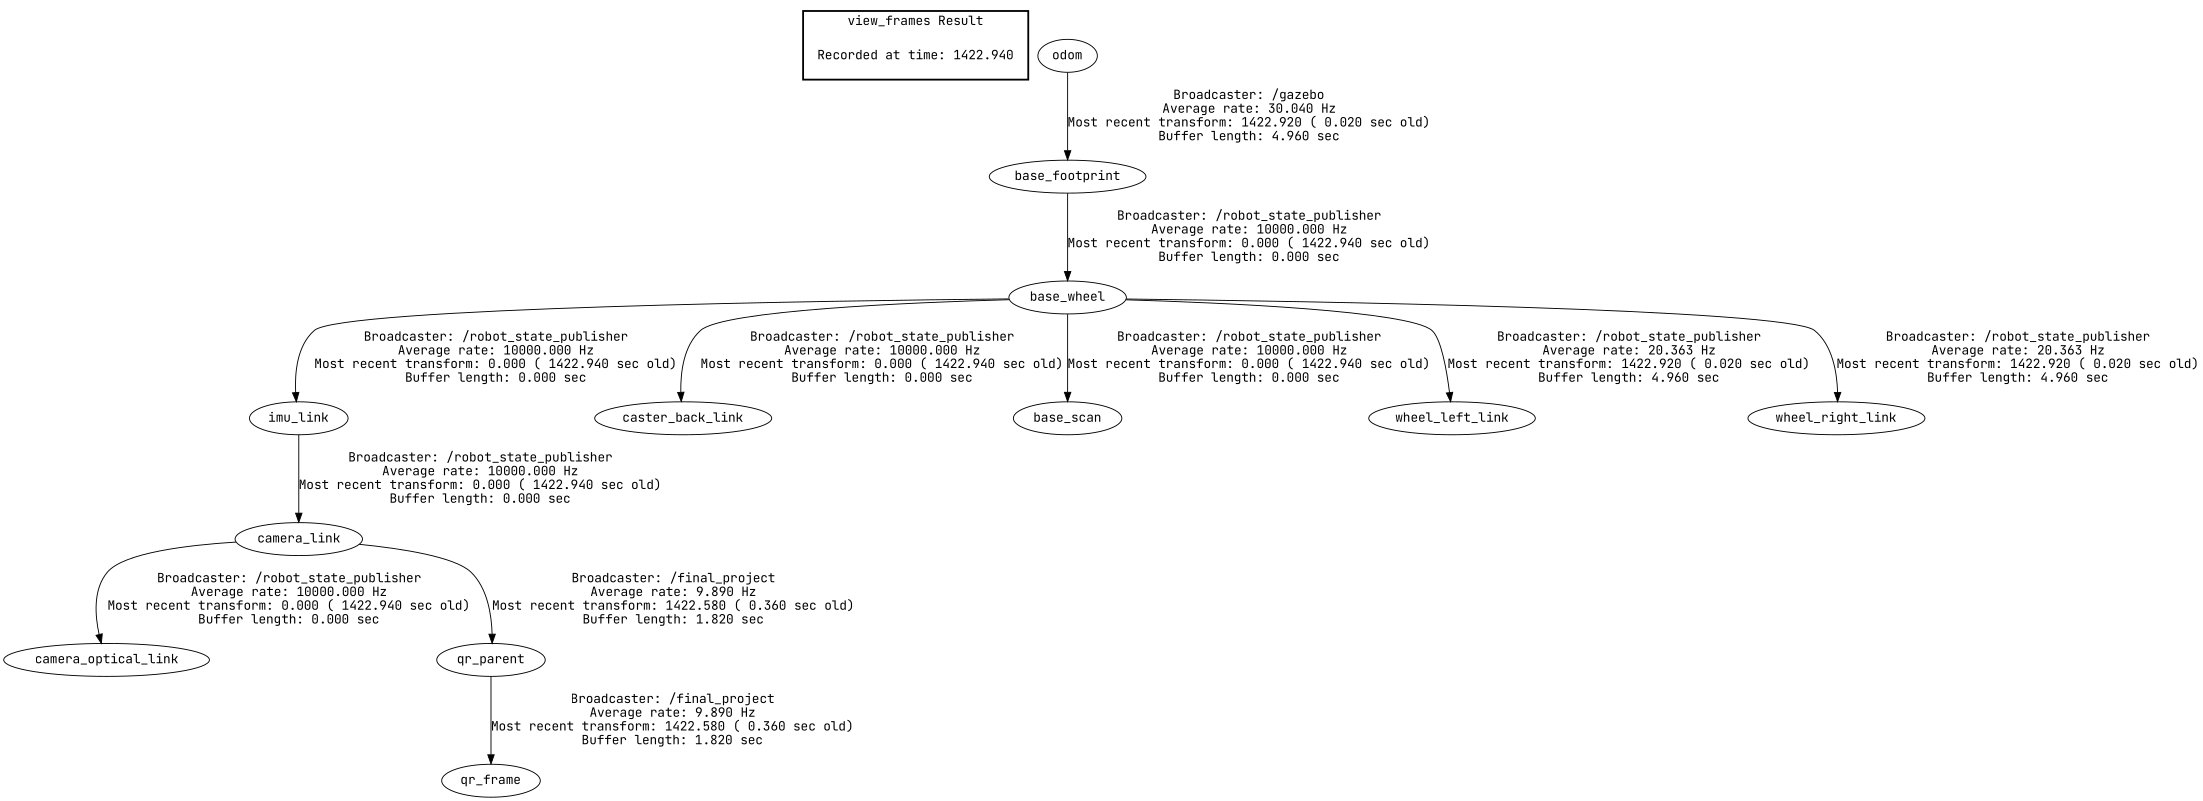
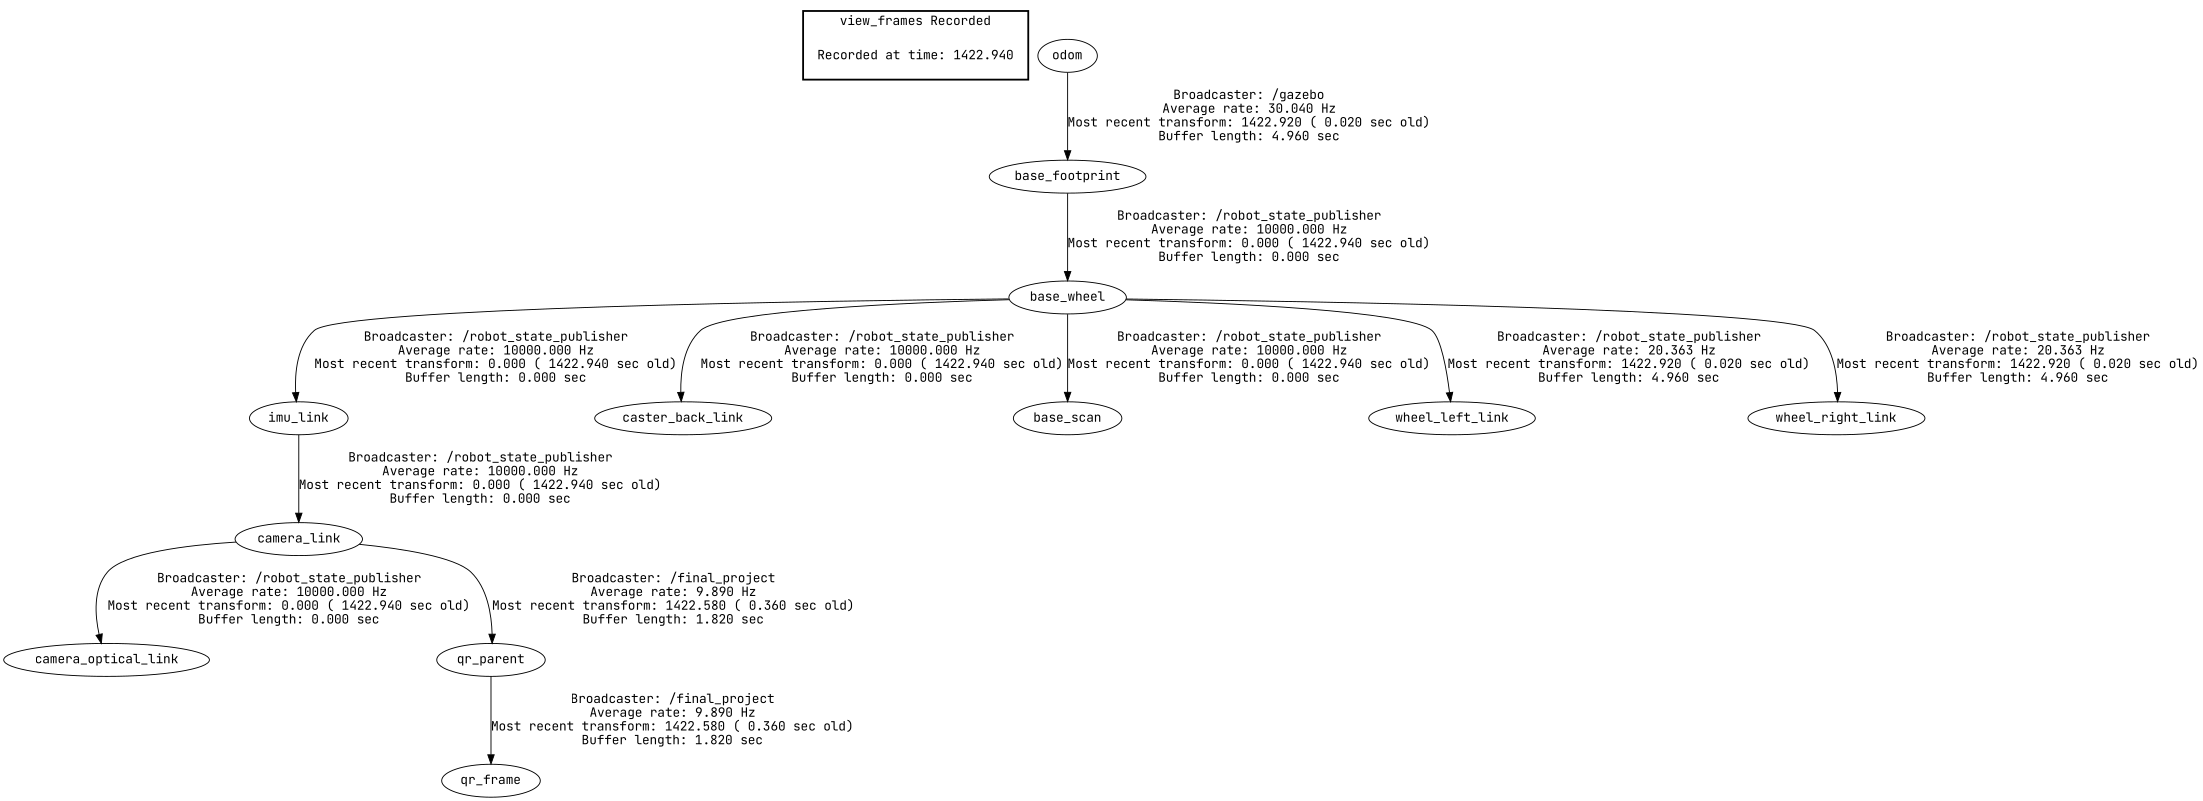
(916, 22) -> (916, 22)
